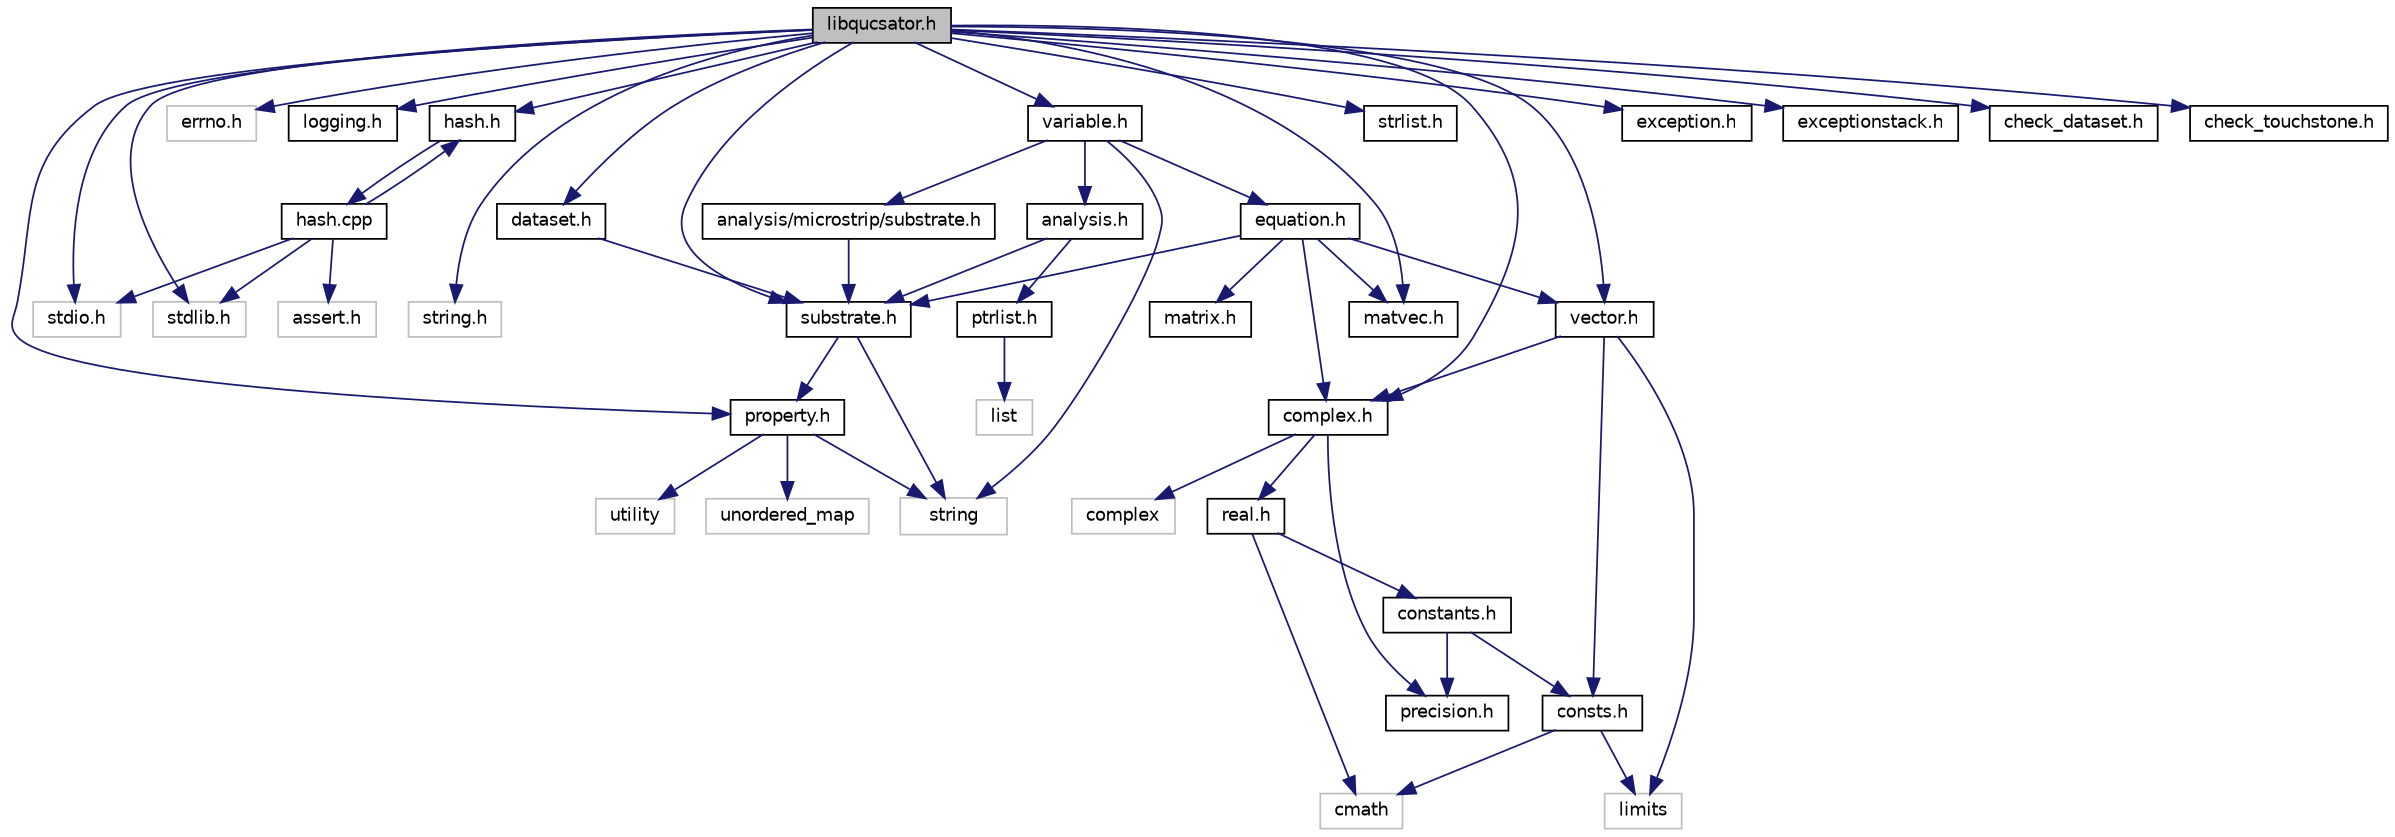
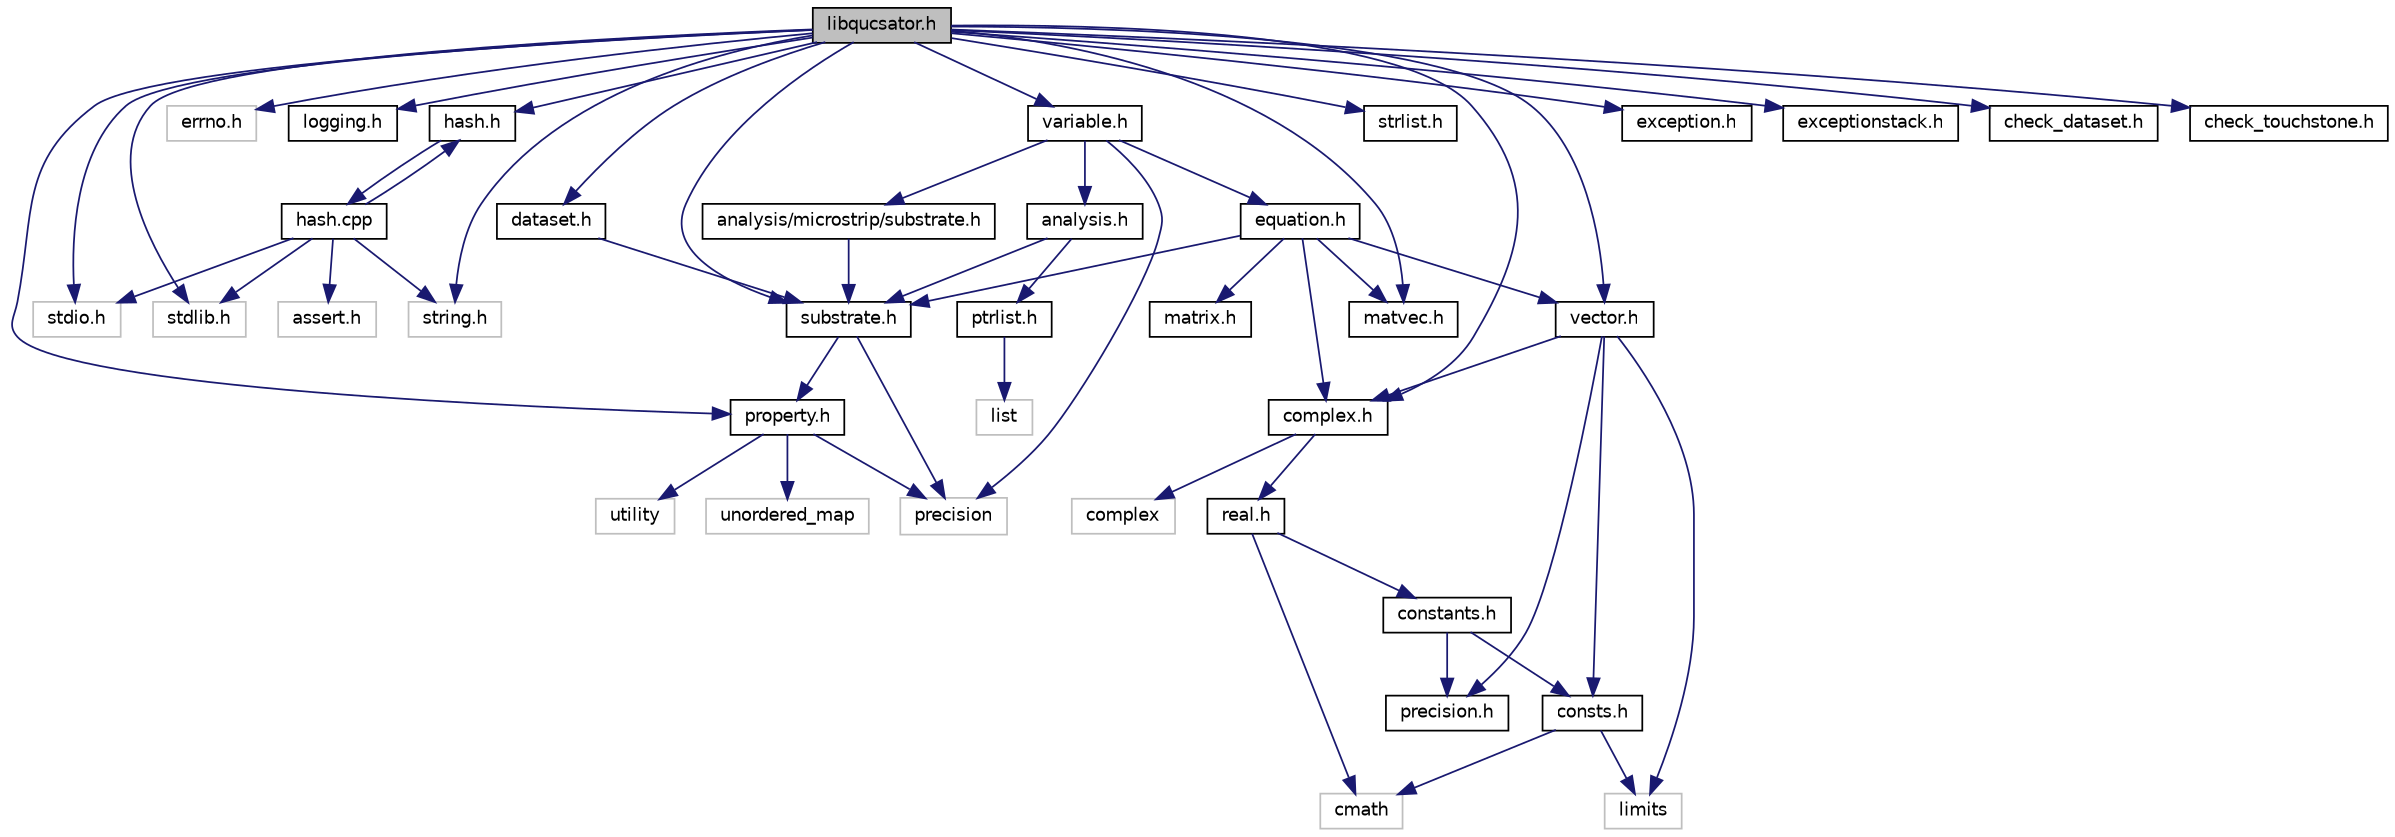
none -> (387, 265)
(954, 516) -> (954, 516)
(1347, 582) -> (1563, 520)
